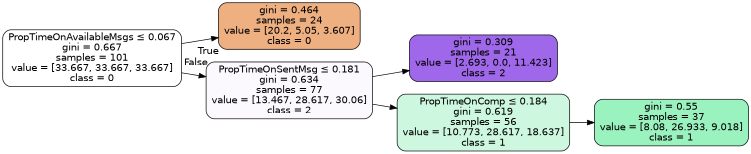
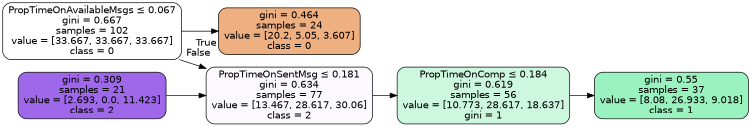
(92, 58) -> (92, 31)
(388, 74) -> (182, 96)
(483, 143) -> (483, 116)
